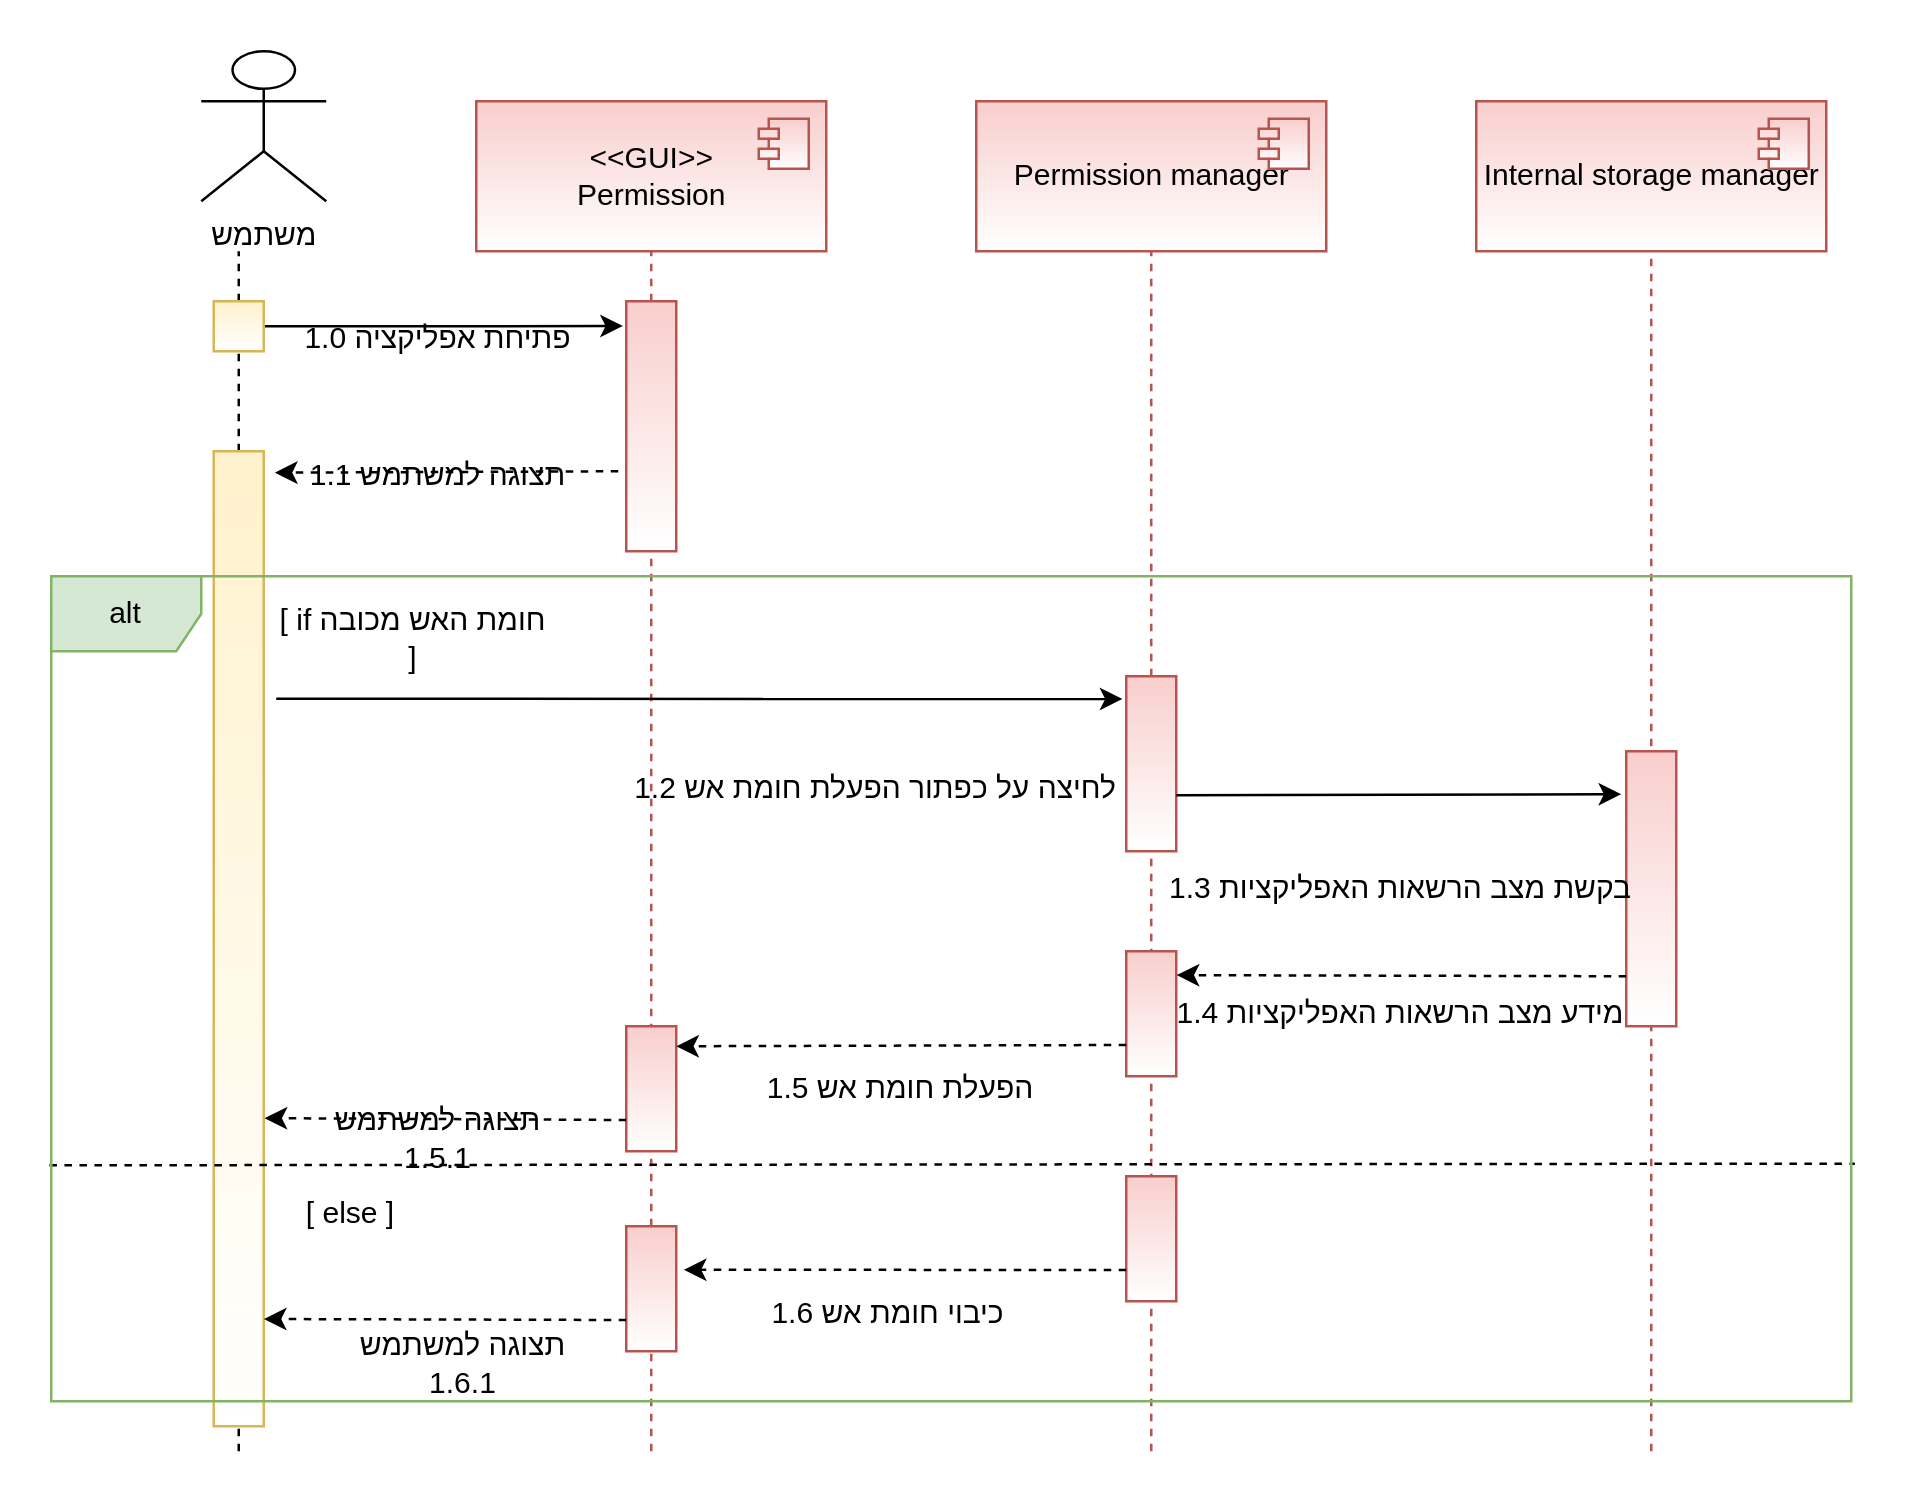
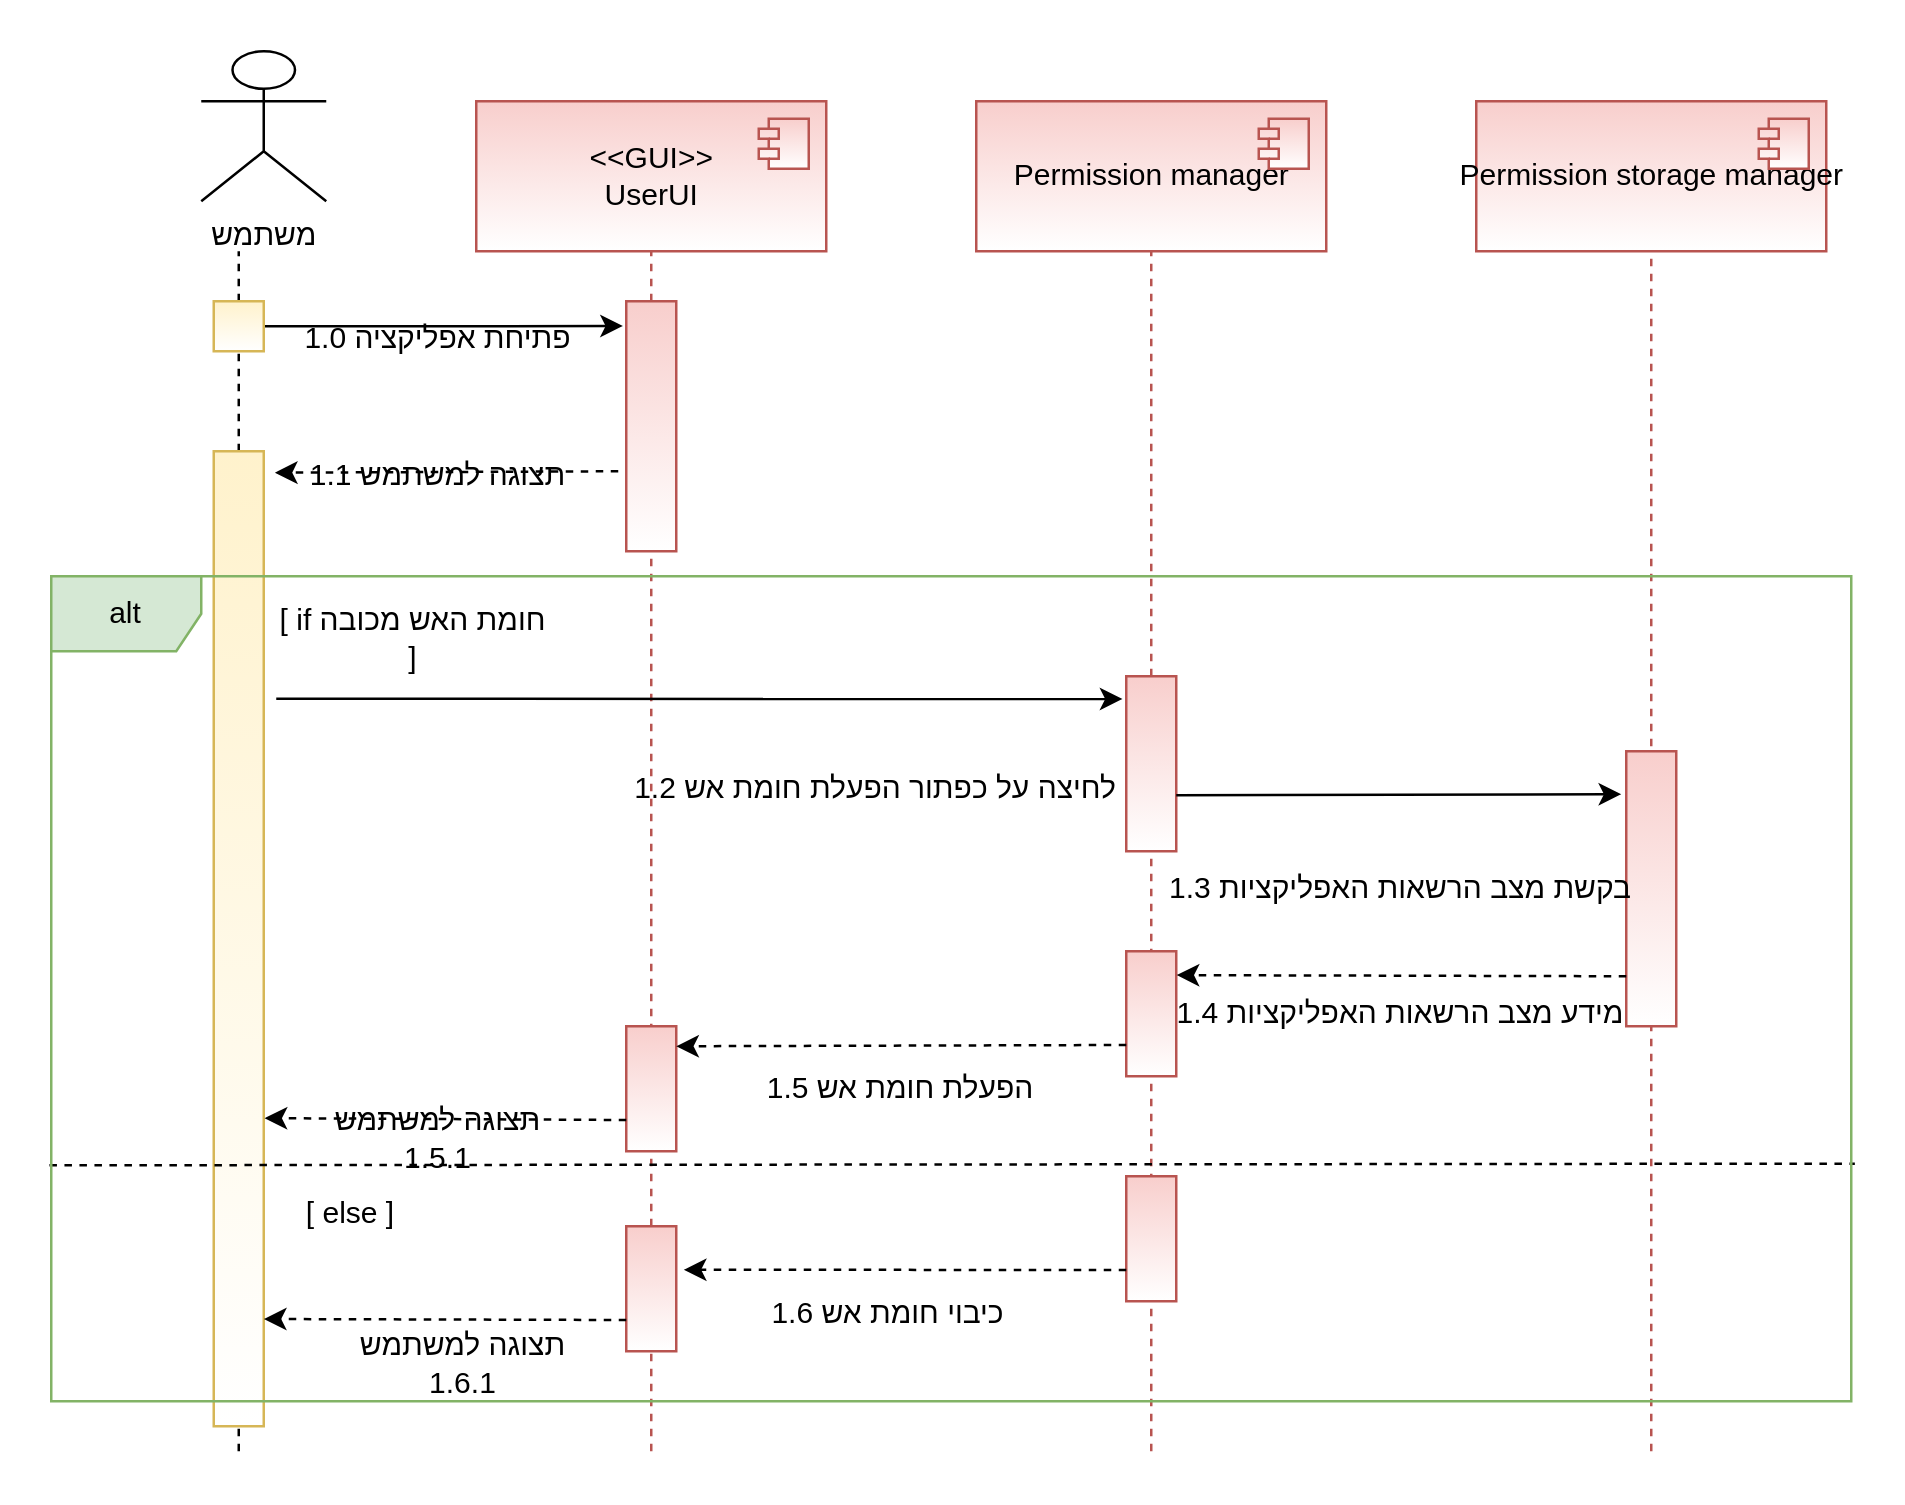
(653, 176) -> (653, 176)
(1653, 176) -> (1653, 176)
